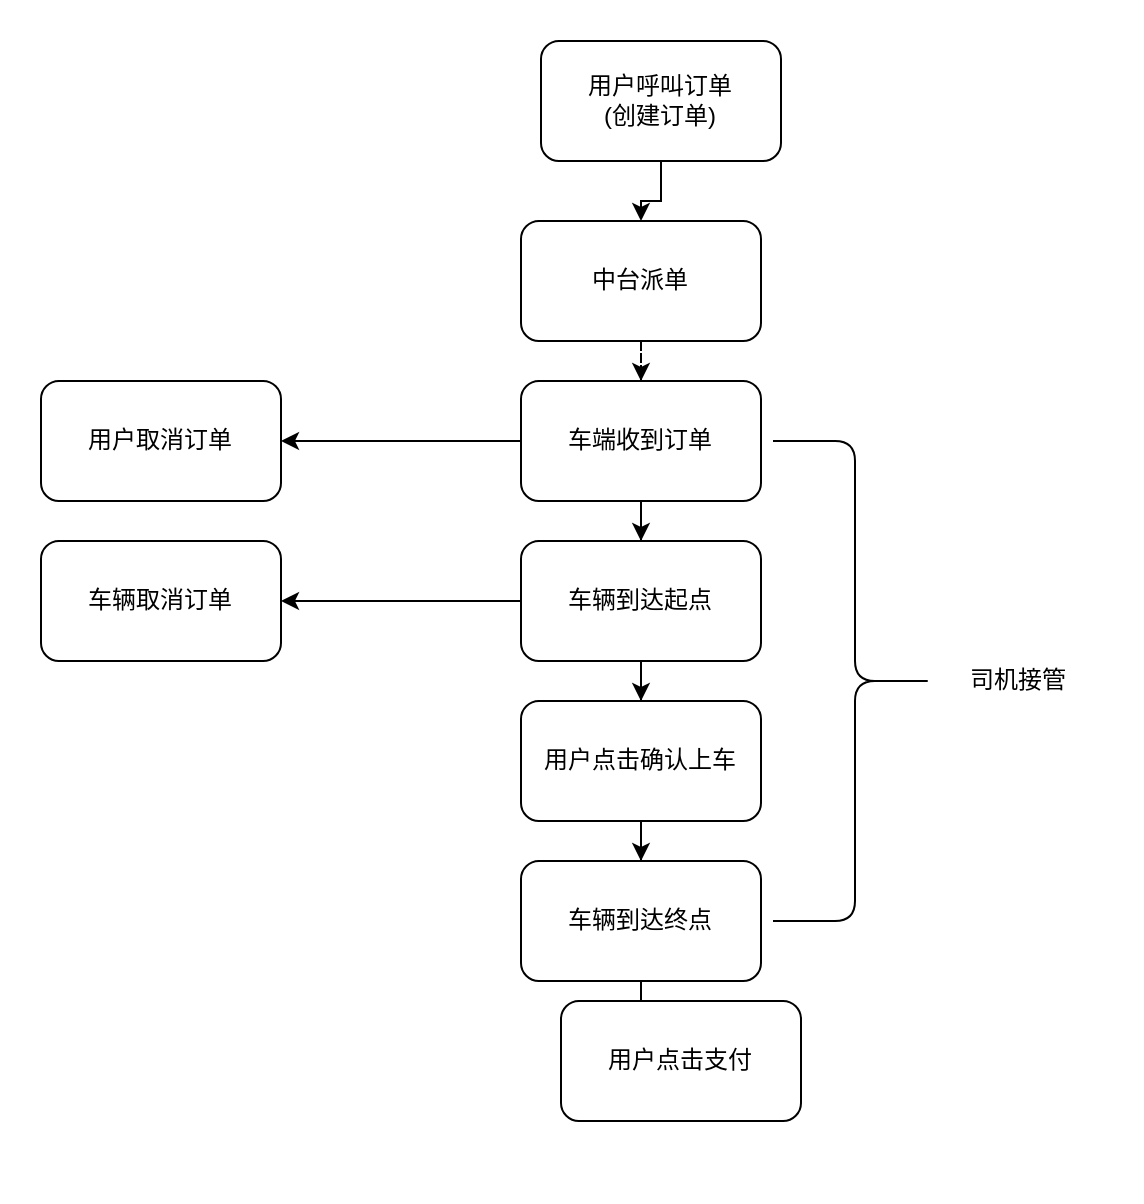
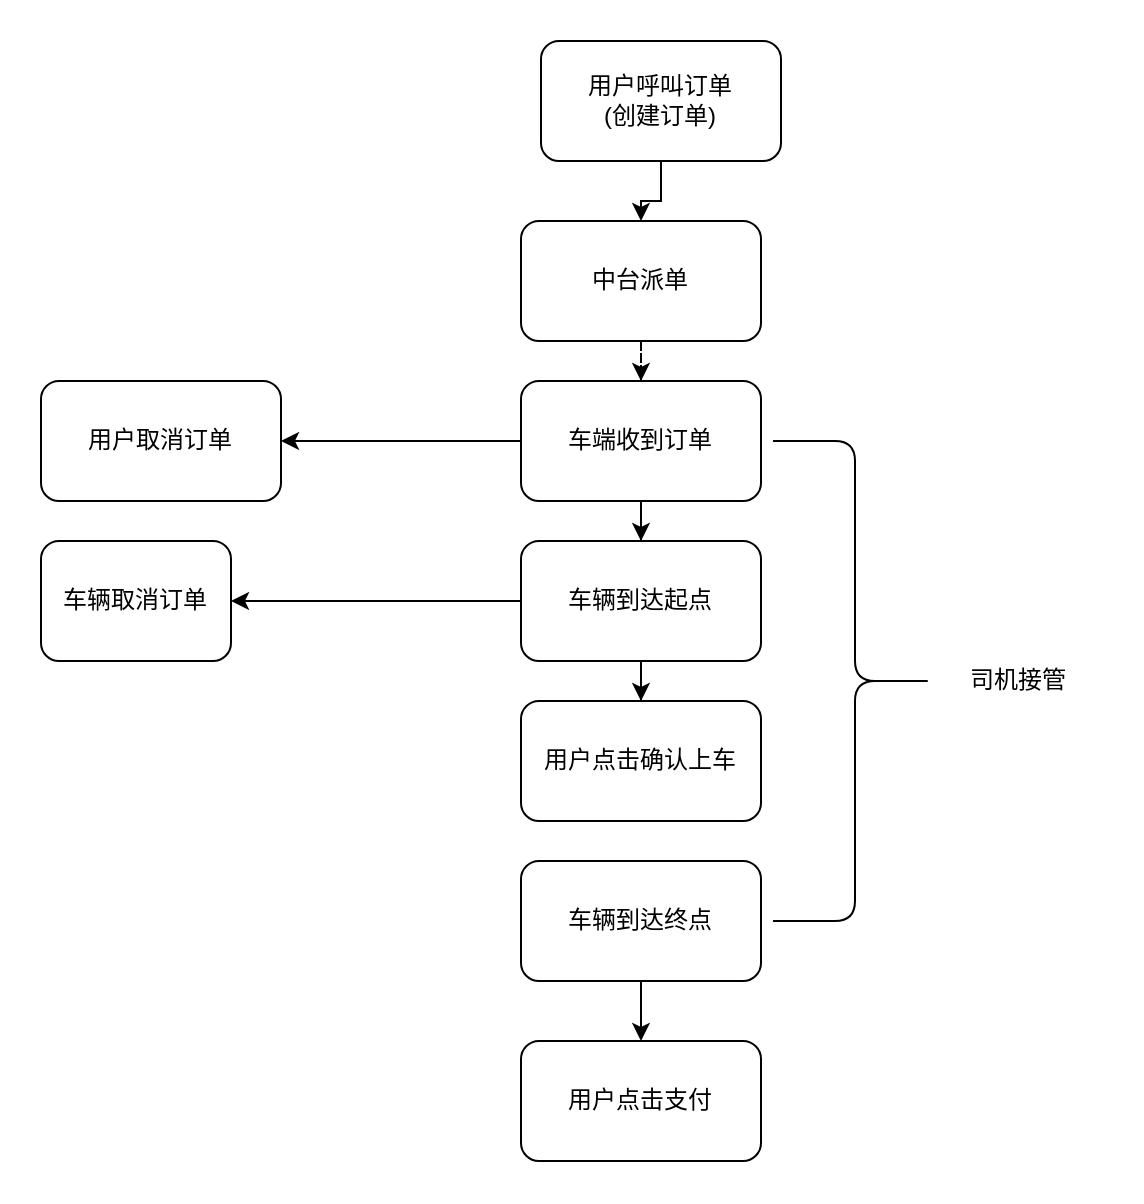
(161, 601) -> (136, 601)
(641, 848) -> none
(681, 1061) -> (641, 1101)
